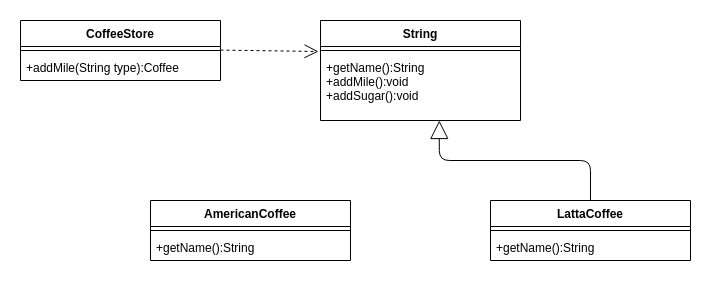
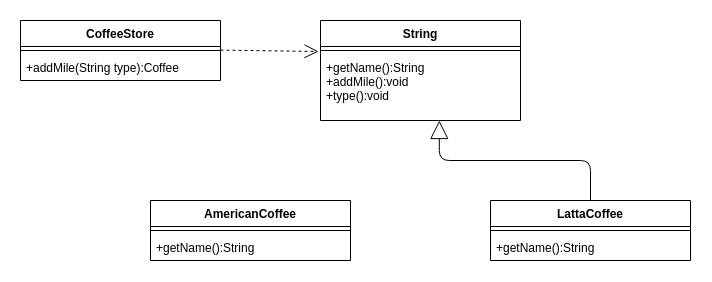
(380, 68) -> (380, 68)
